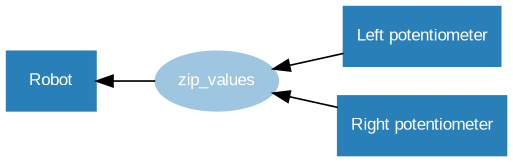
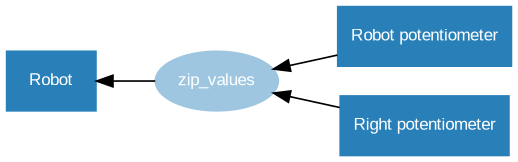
(422, 36) -> (425, 36)
